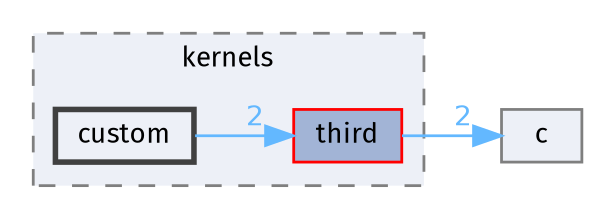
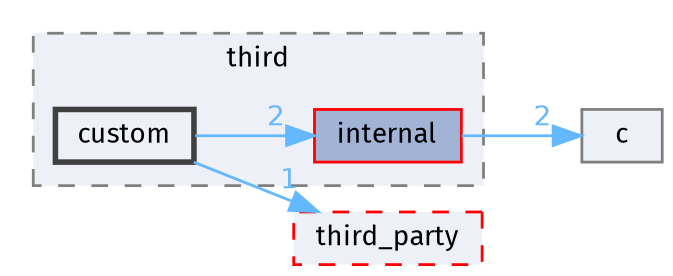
(229, 60) -> (258, 60)
(348, 136) -> (388, 136)
none -> (388, 238)
